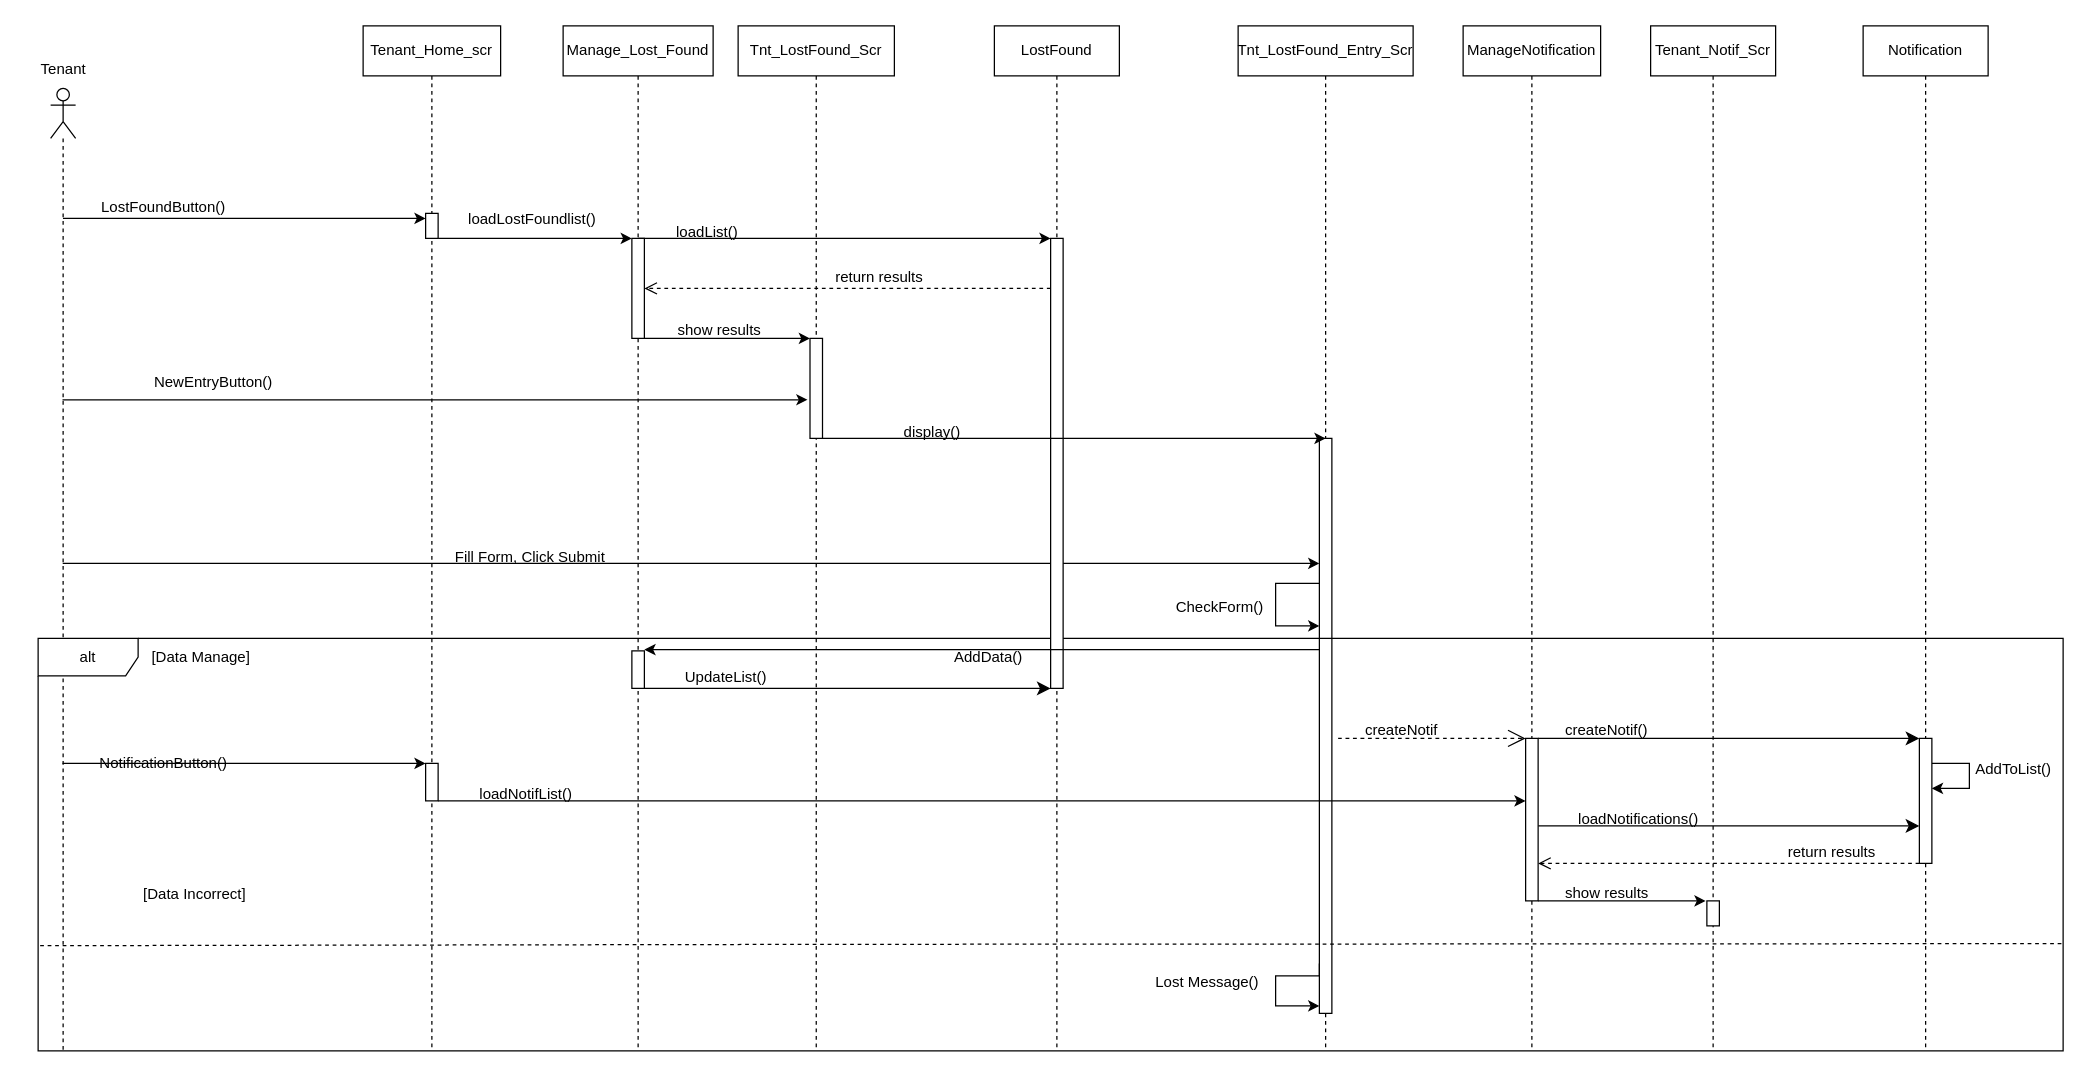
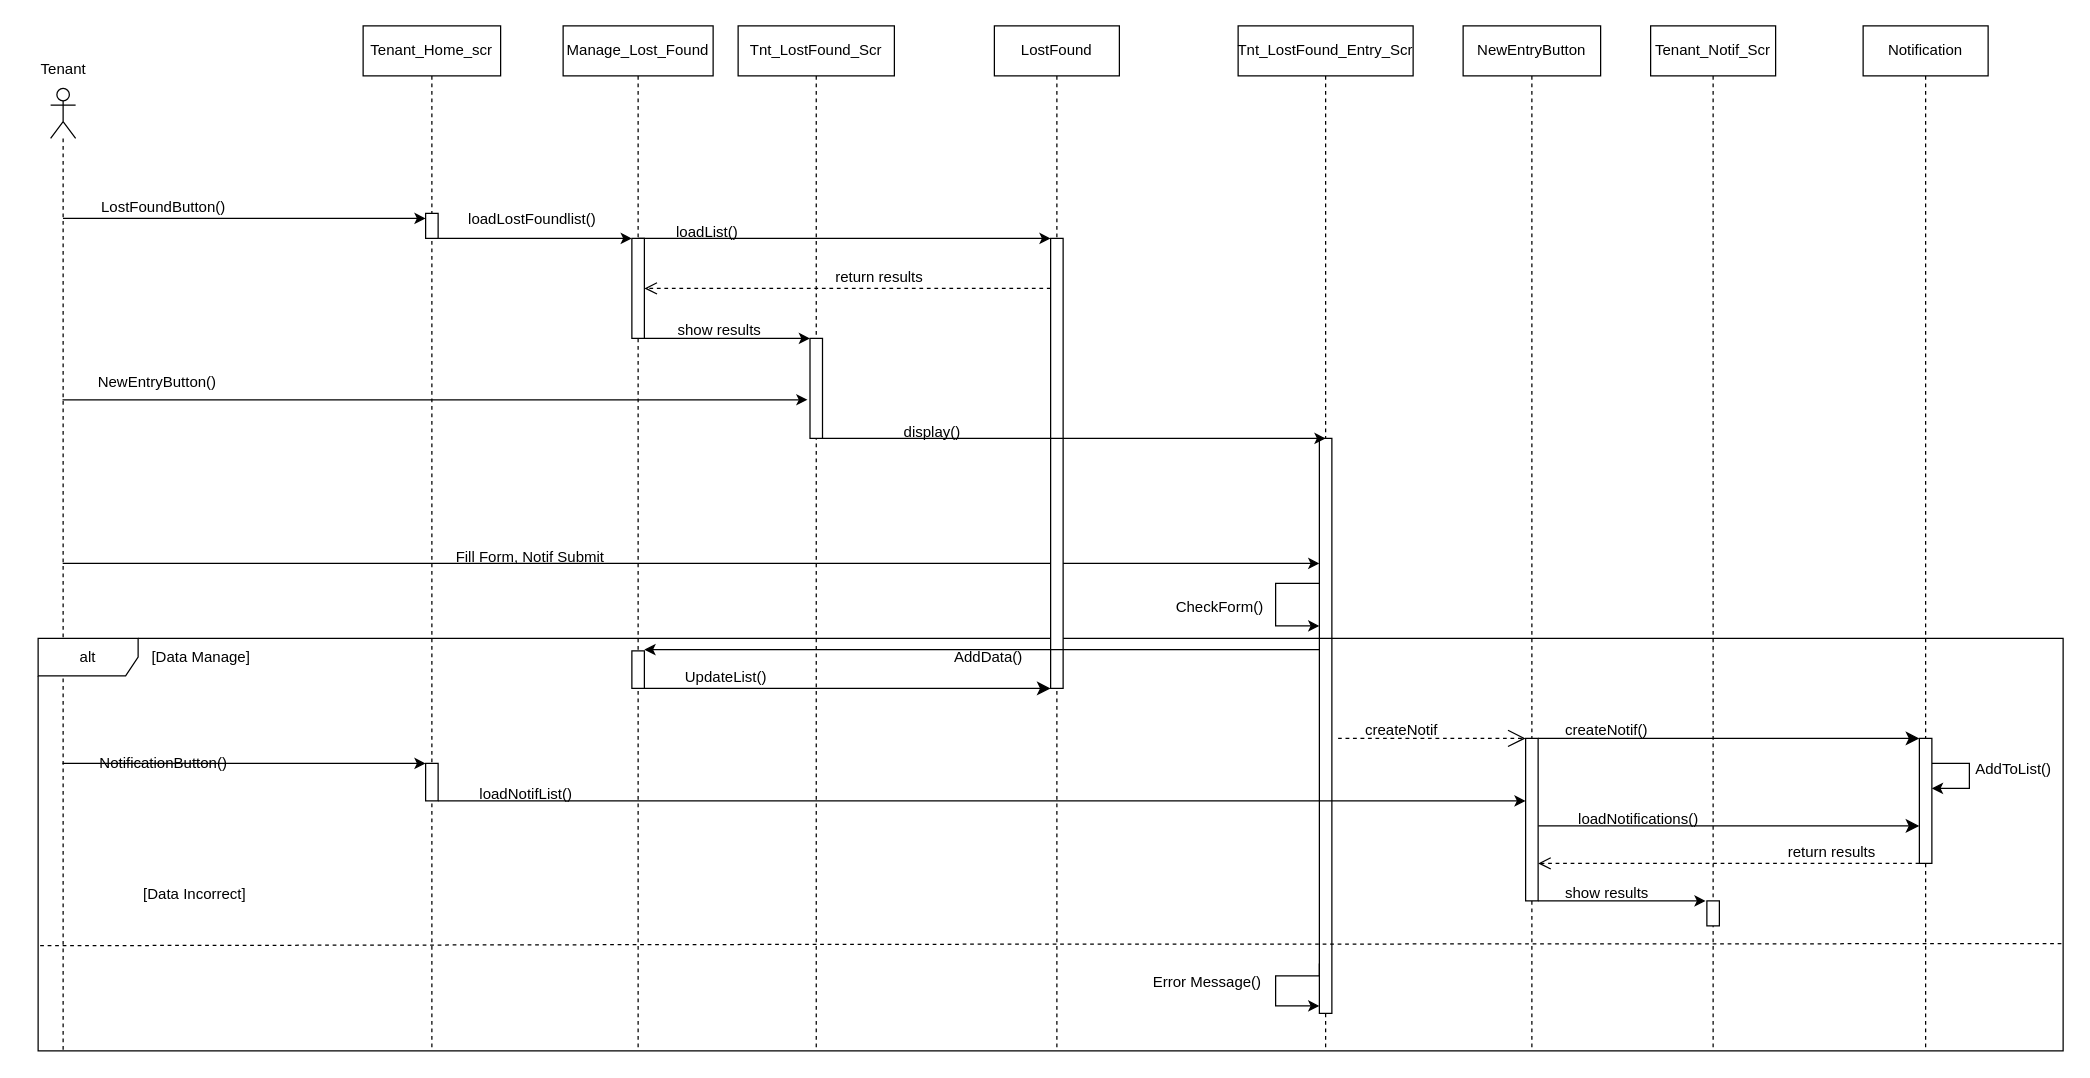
(1532, 51) -> (1532, 51)
(213, 382) -> (157, 382)
(533, 557) -> (533, 557)
(1208, 982) -> (1208, 982)
